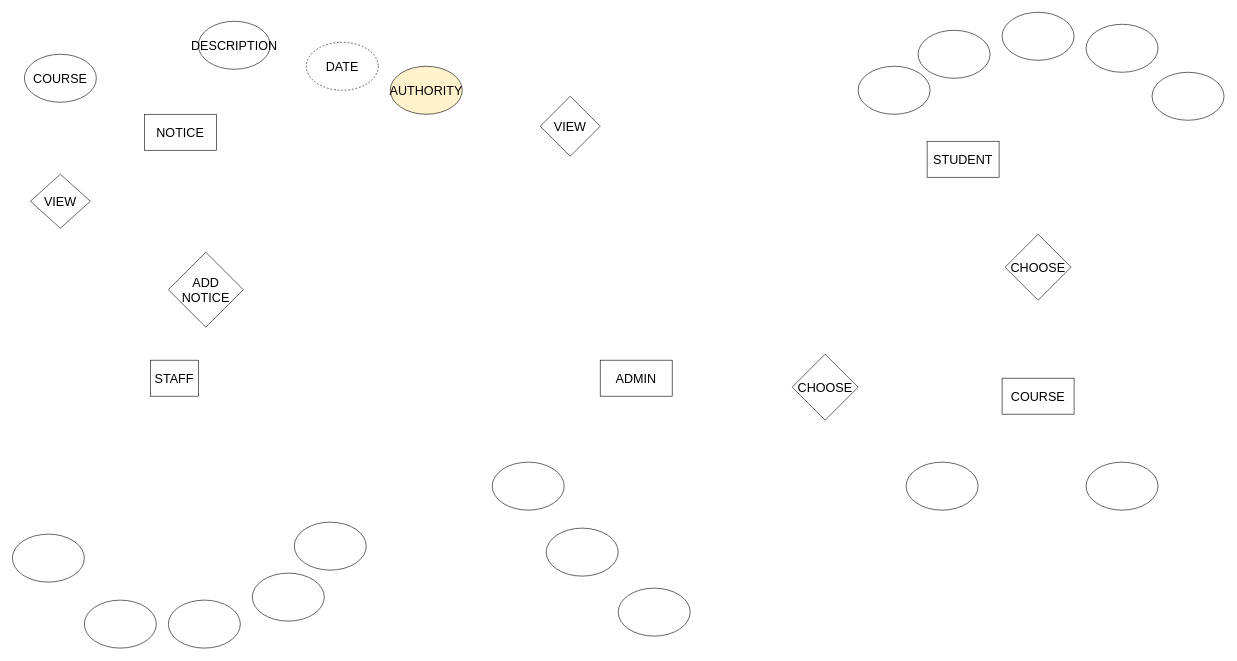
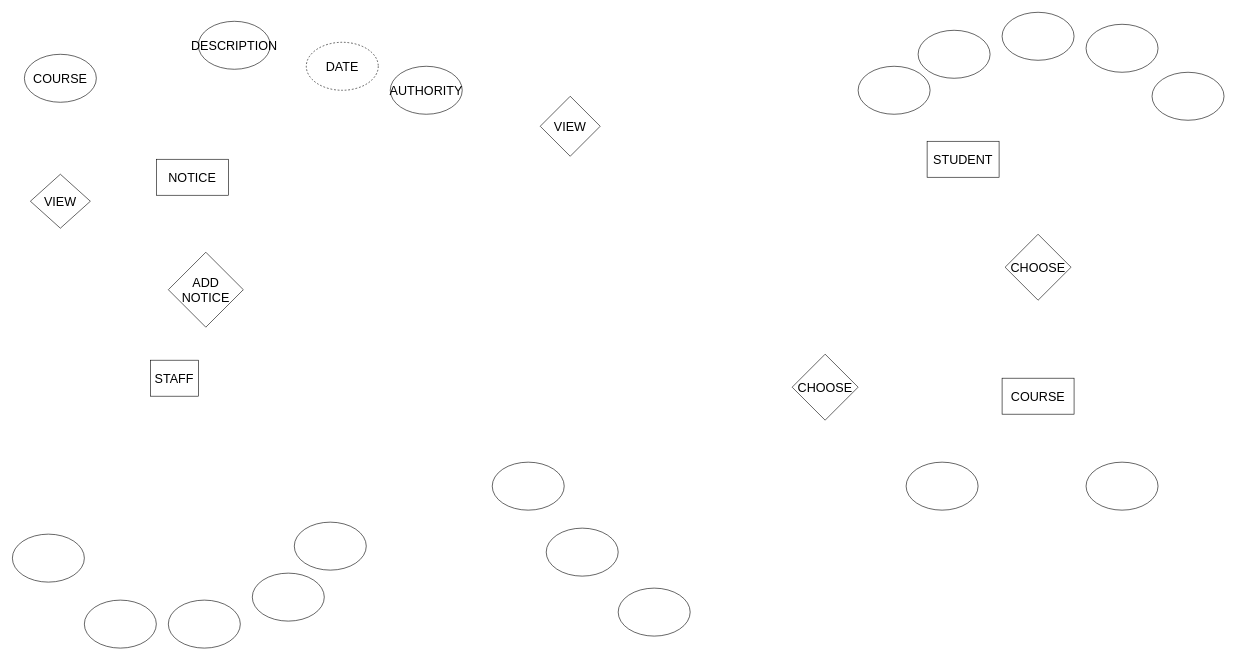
(426, 90) -> (426, 90)
(180, 132) -> (192, 177)
(636, 378) -> none
